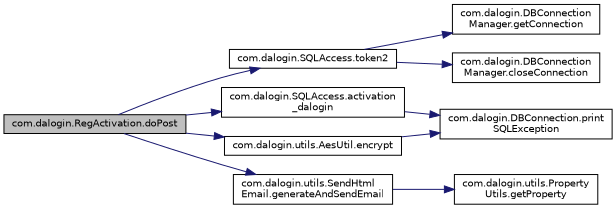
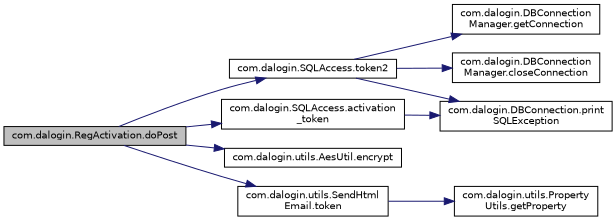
(313, 102) -> (313, 114)
(416, 135) -> (403, 89)
(313, 189) -> (313, 201)
